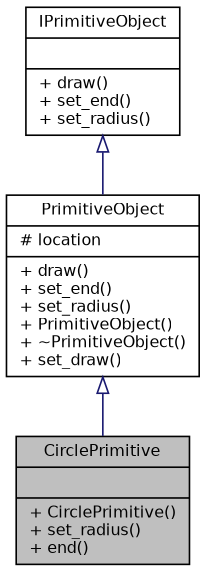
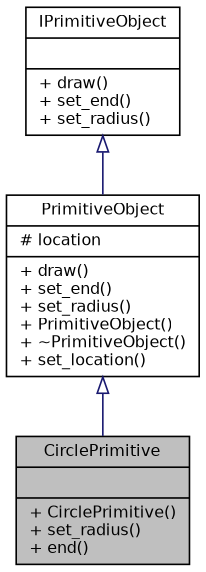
(71, 360) -> (83, 360)
